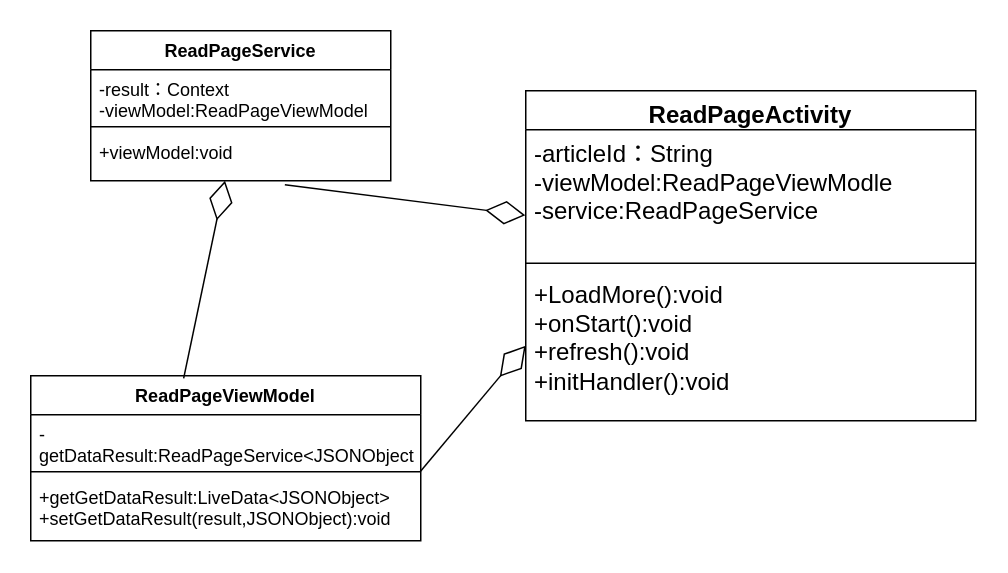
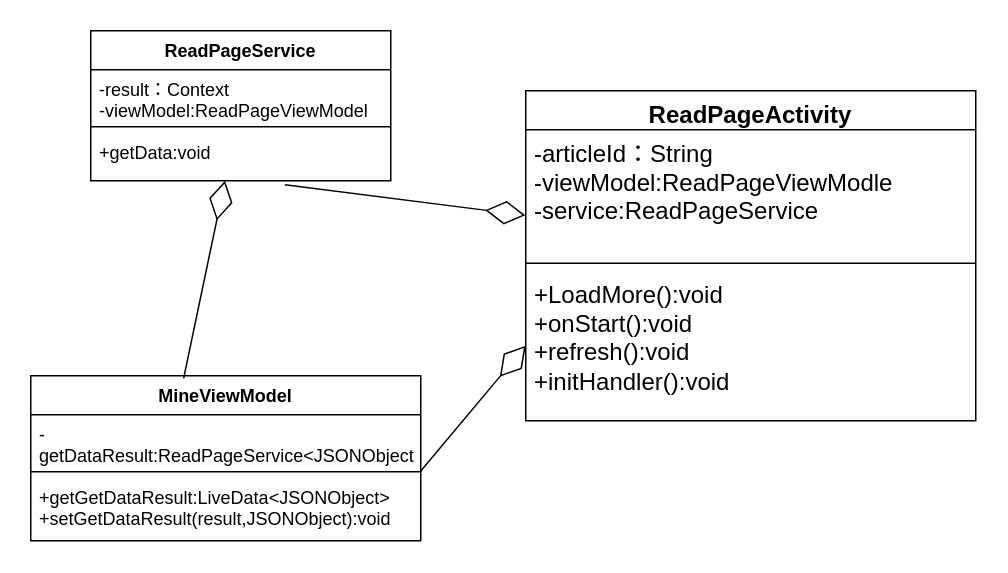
(166, 154) -> (161, 154)
(226, 397) -> (226, 397)
